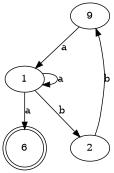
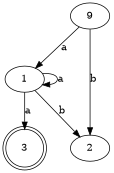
(104, 86) -> (90, 78)
(25, 148) -> (25, 148)
